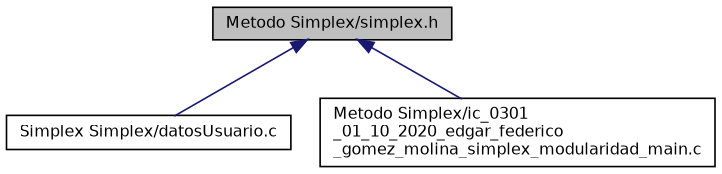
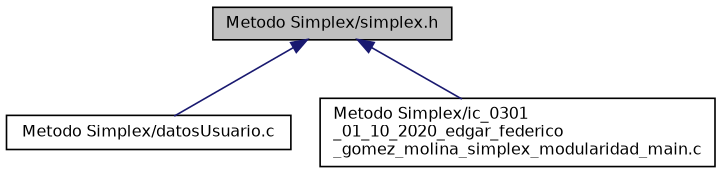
(149, 132) -> (149, 132)
